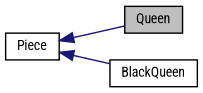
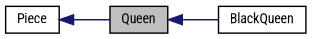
(92, 60) -> (201, 20)
